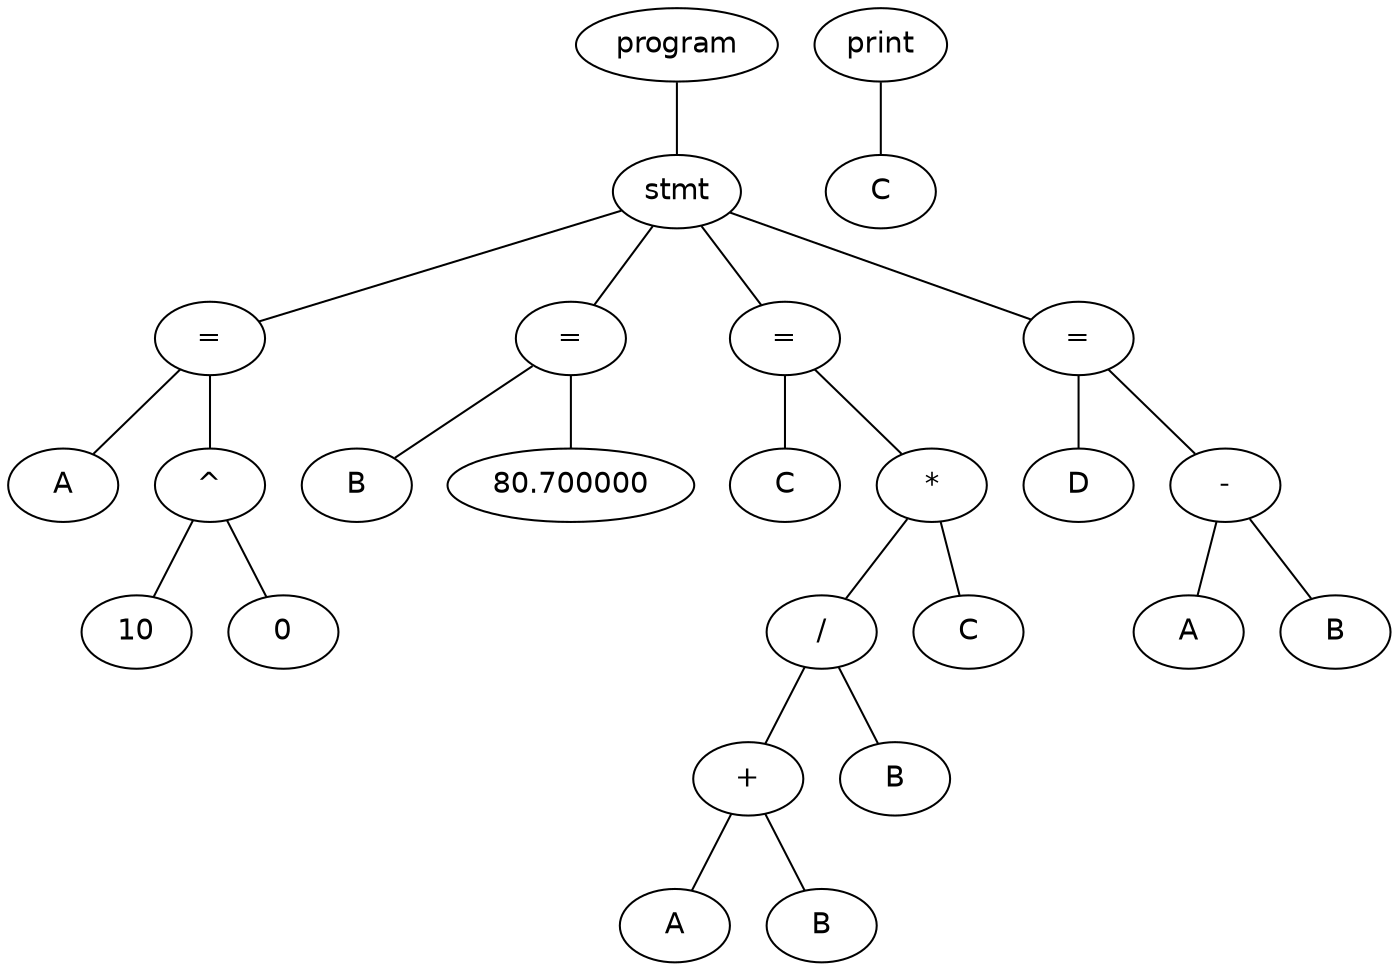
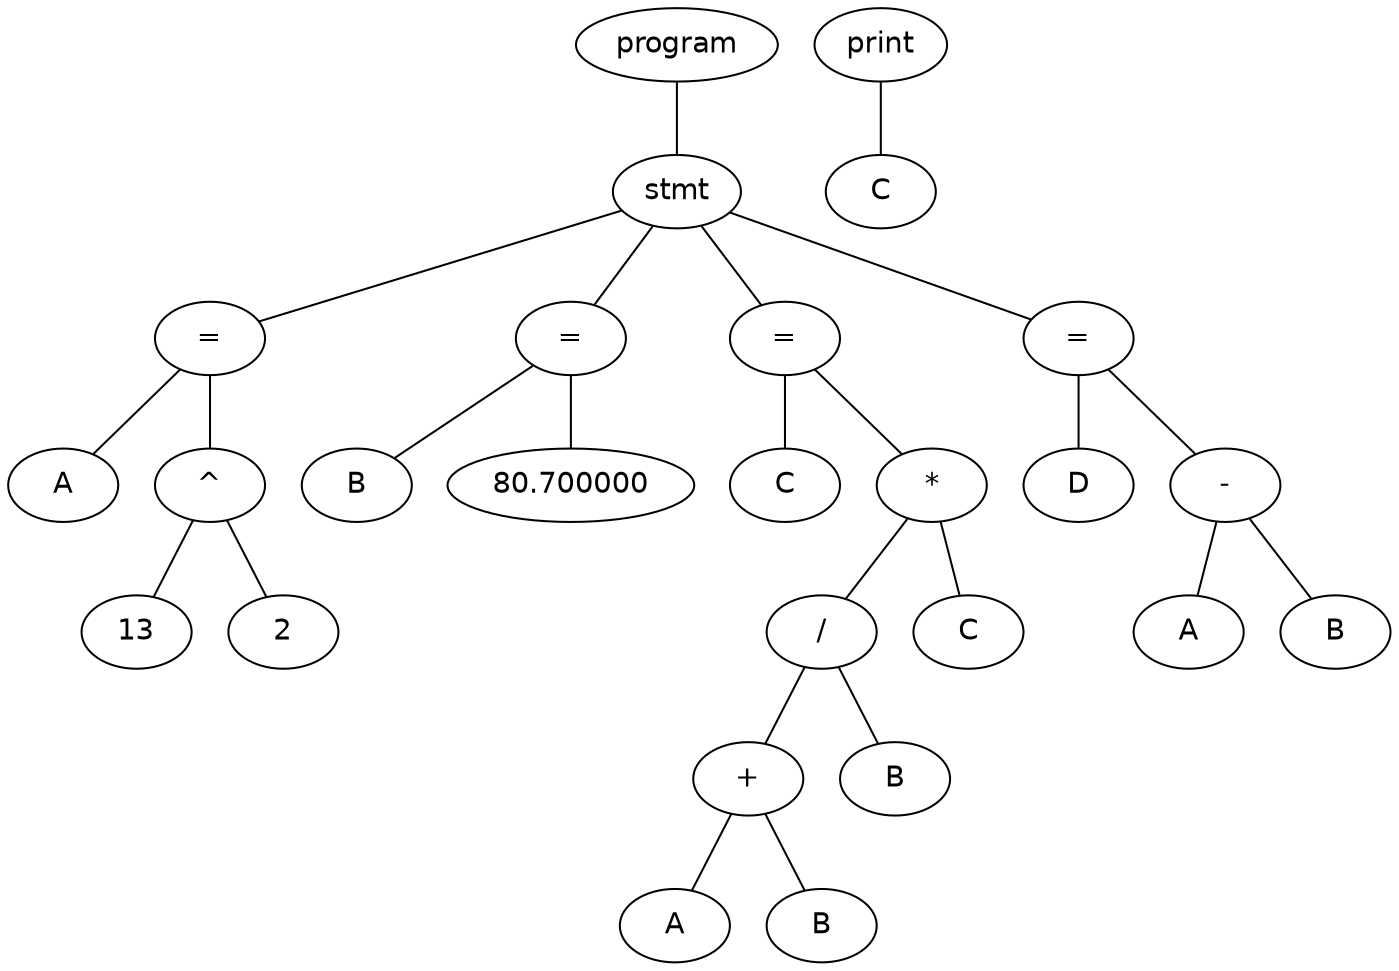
(137, 632) -> (137, 632)
(283, 632) -> (283, 632)
